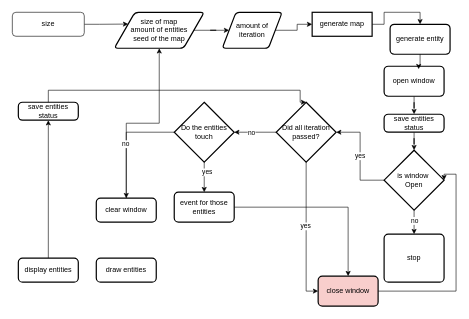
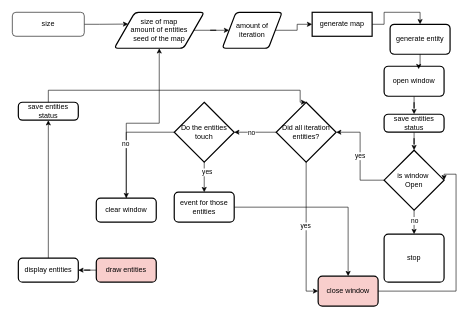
(306, 132) -> (306, 132)
none -> (87, 270)
(126, 270) -> (126, 270)
